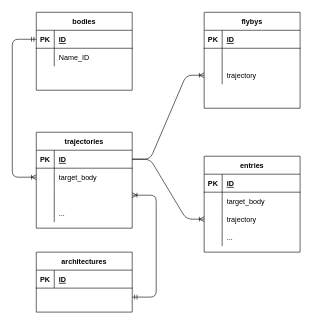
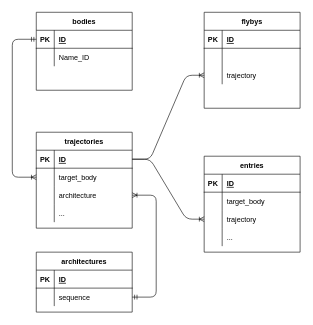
none -> (93, 195)
none -> (93, 297)
